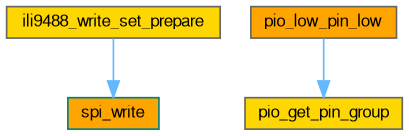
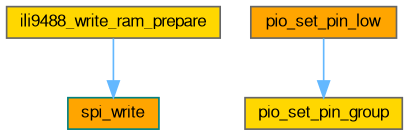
(113, 22) -> (113, 22)
(324, 22) -> (324, 22)
(324, 113) -> (324, 113)
